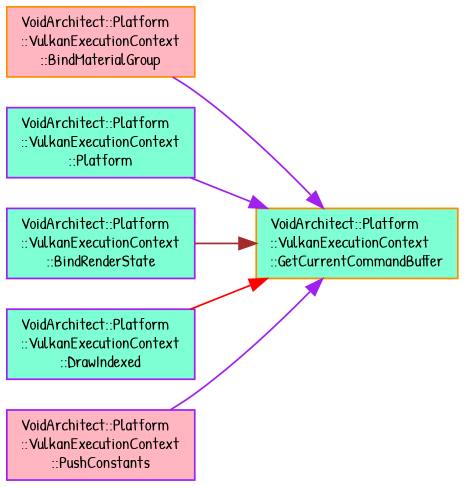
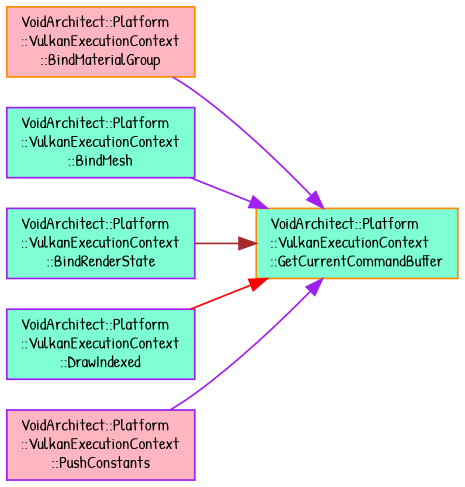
(101, 143) -> (101, 143)
